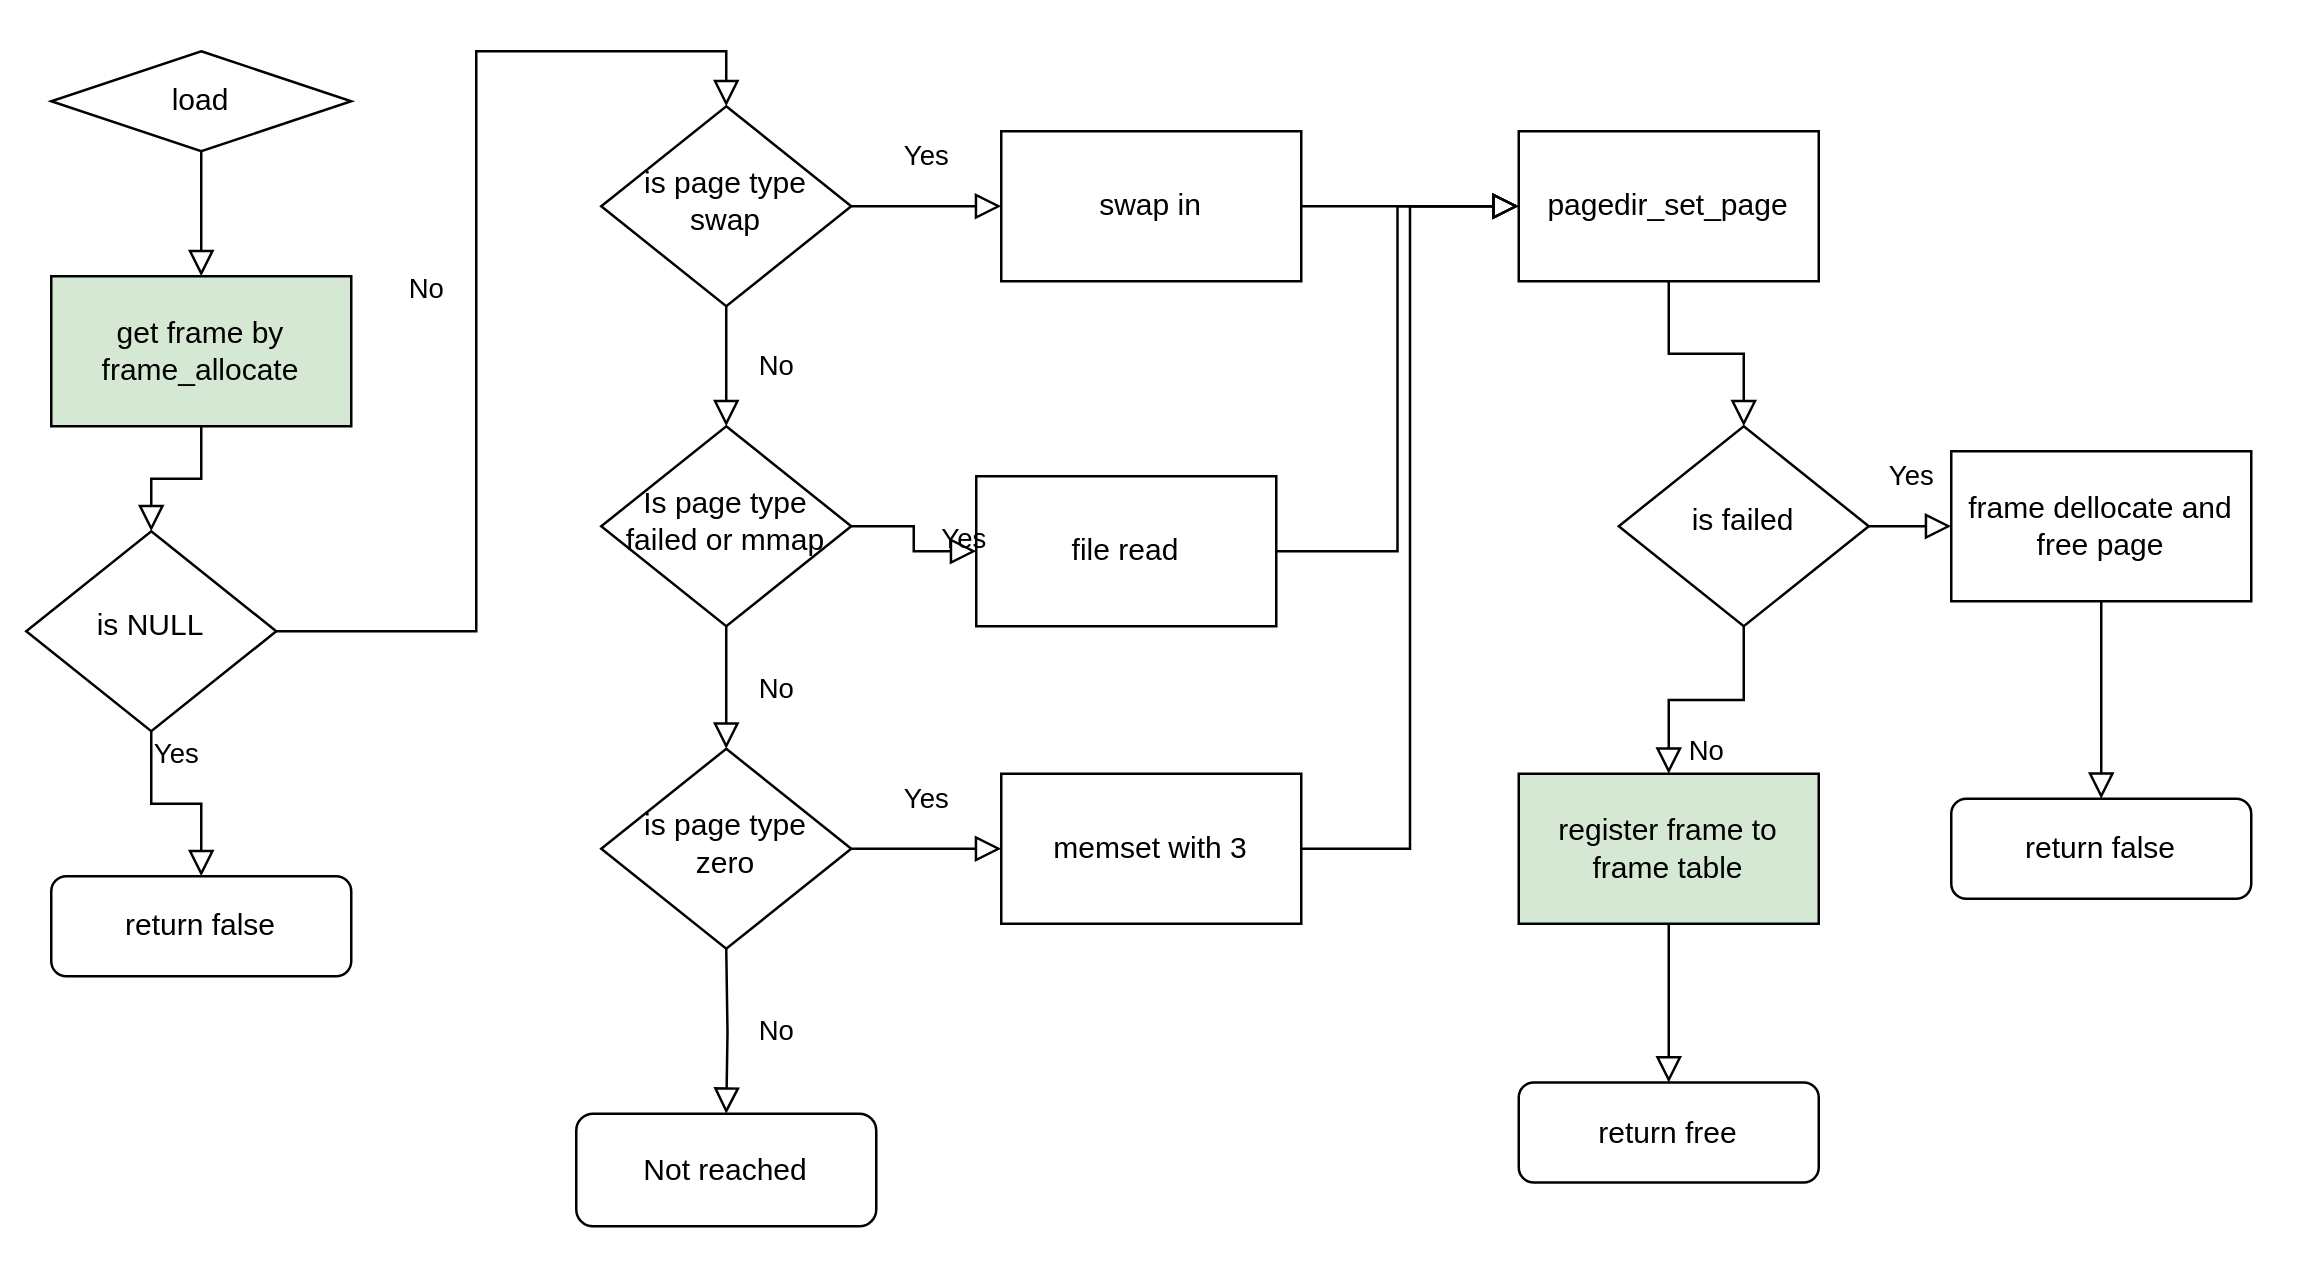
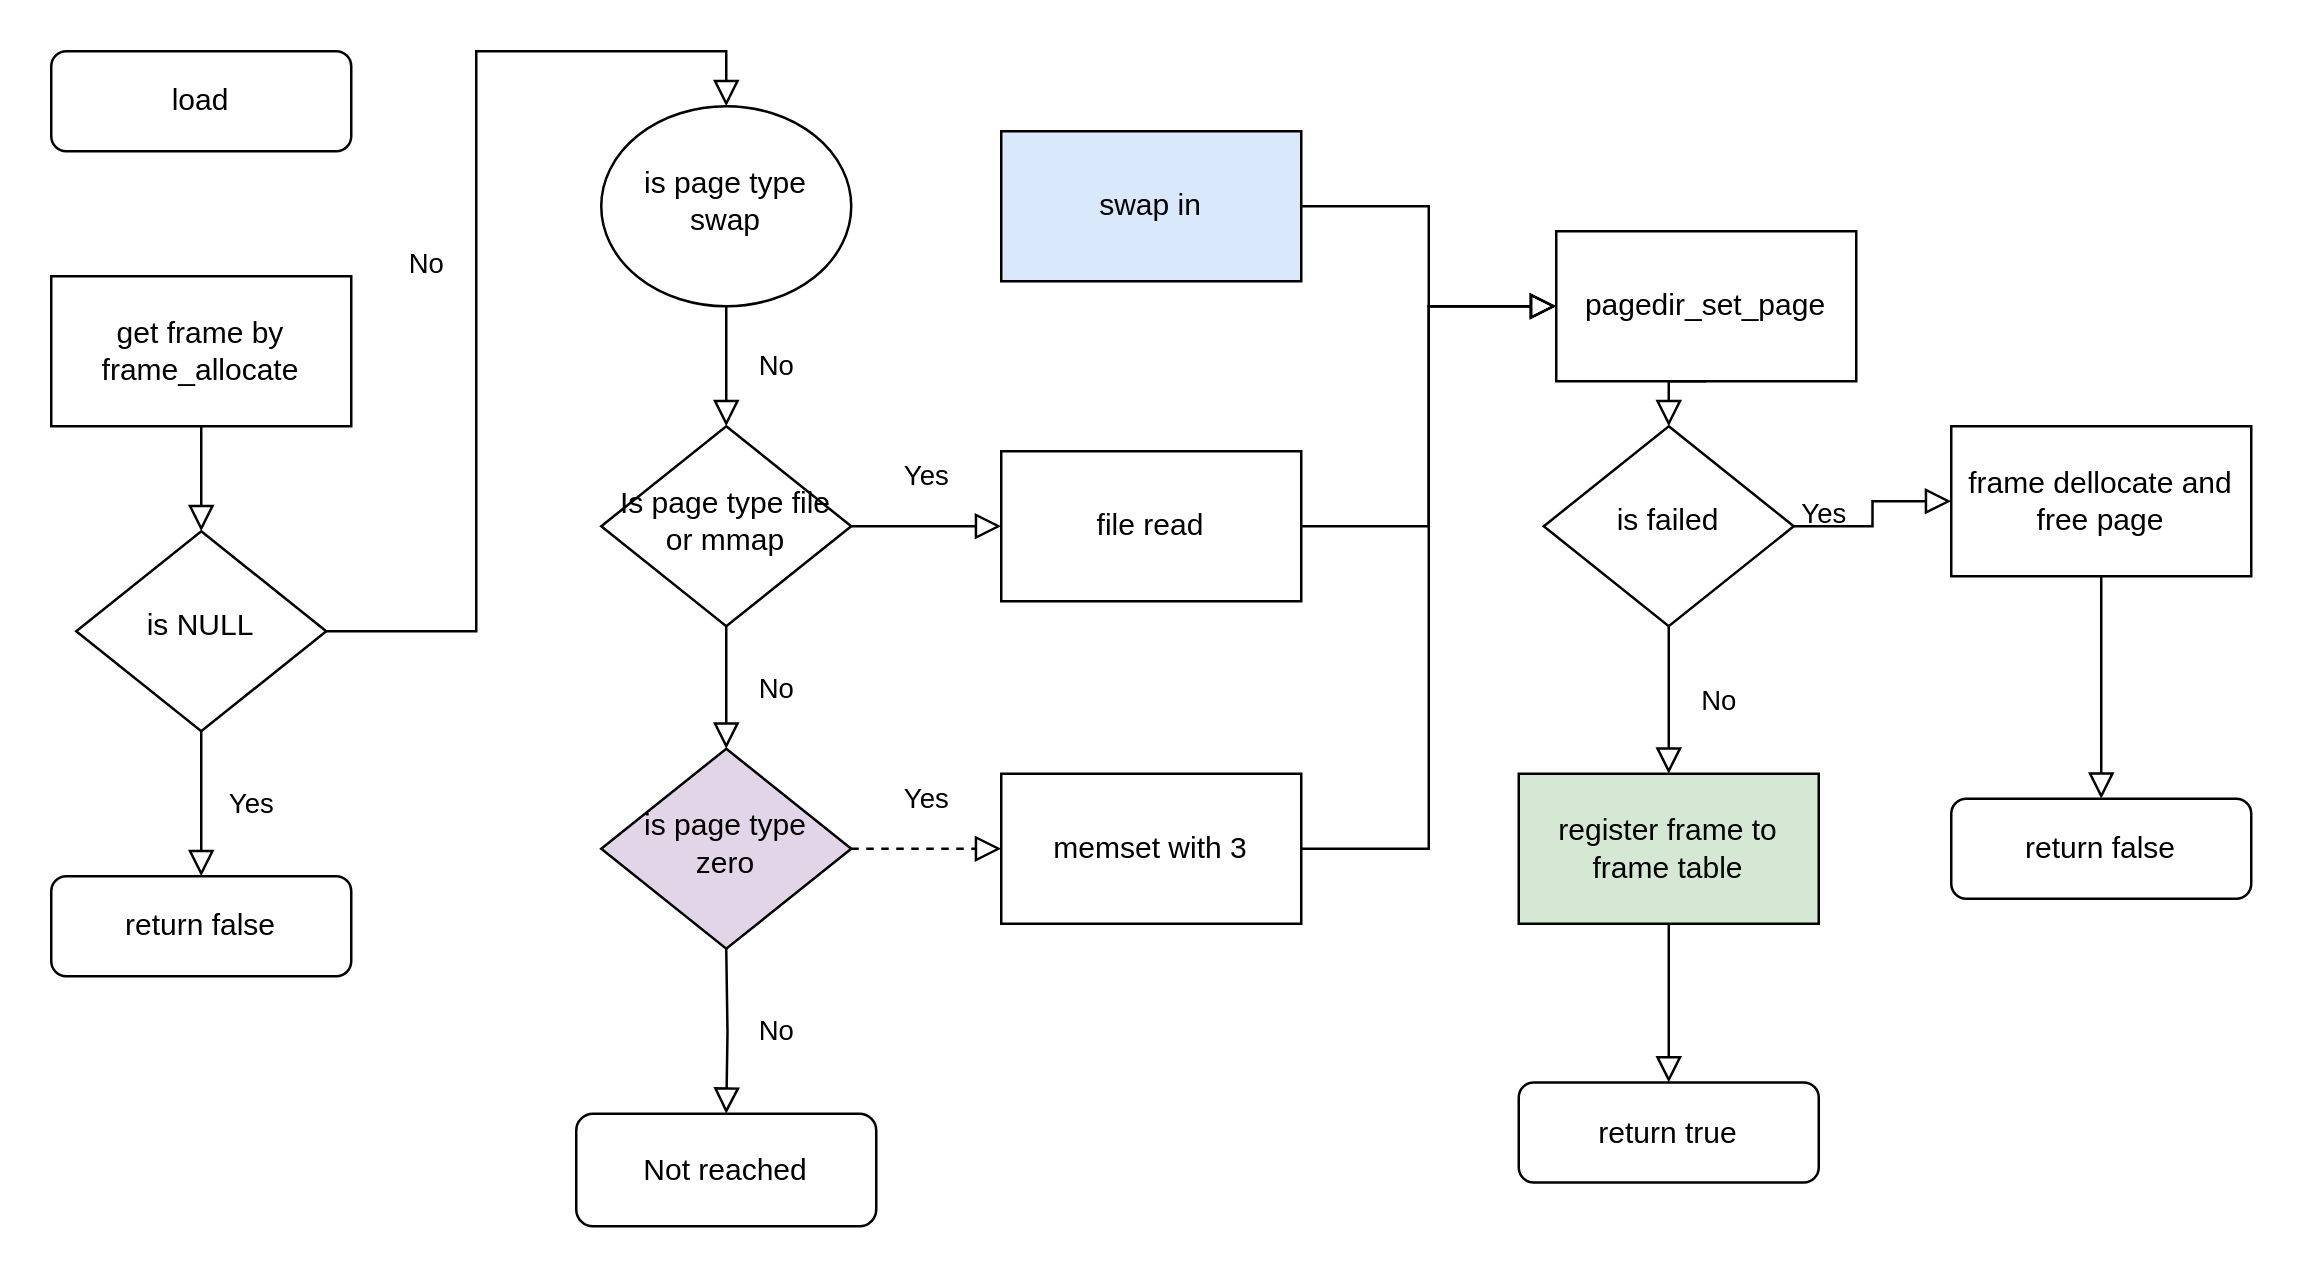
(201, 101) -> (201, 101)
(201, 201) -> none
(726, 206) -> (726, 206)
(914, 206) -> none
(1151, 206) -> (1151, 206)
(1669, 206) -> (1706, 306)
(201, 351) -> (201, 351)
(726, 521) -> (726, 521)
(1744, 526) -> (1669, 526)
(2101, 526) -> (2101, 501)
(1126, 551) -> (1151, 526)
(151, 631) -> (201, 631)
(726, 849) -> (726, 849)
(917, 849) -> (917, 849)
(1669, 1134) -> (1669, 1134)
